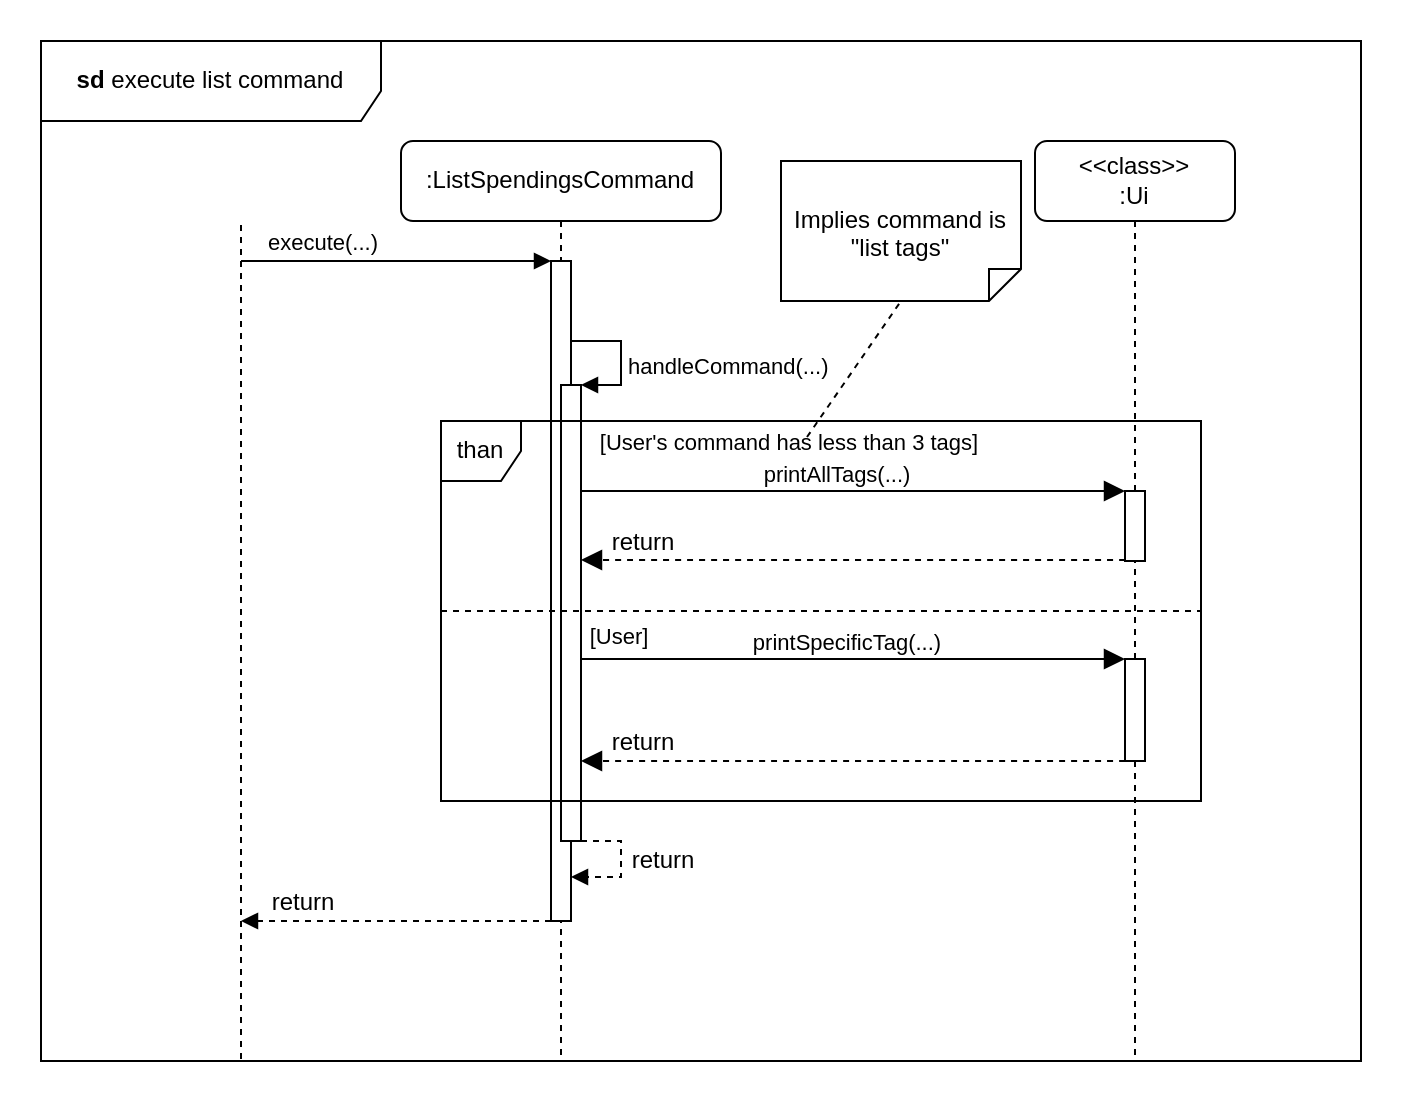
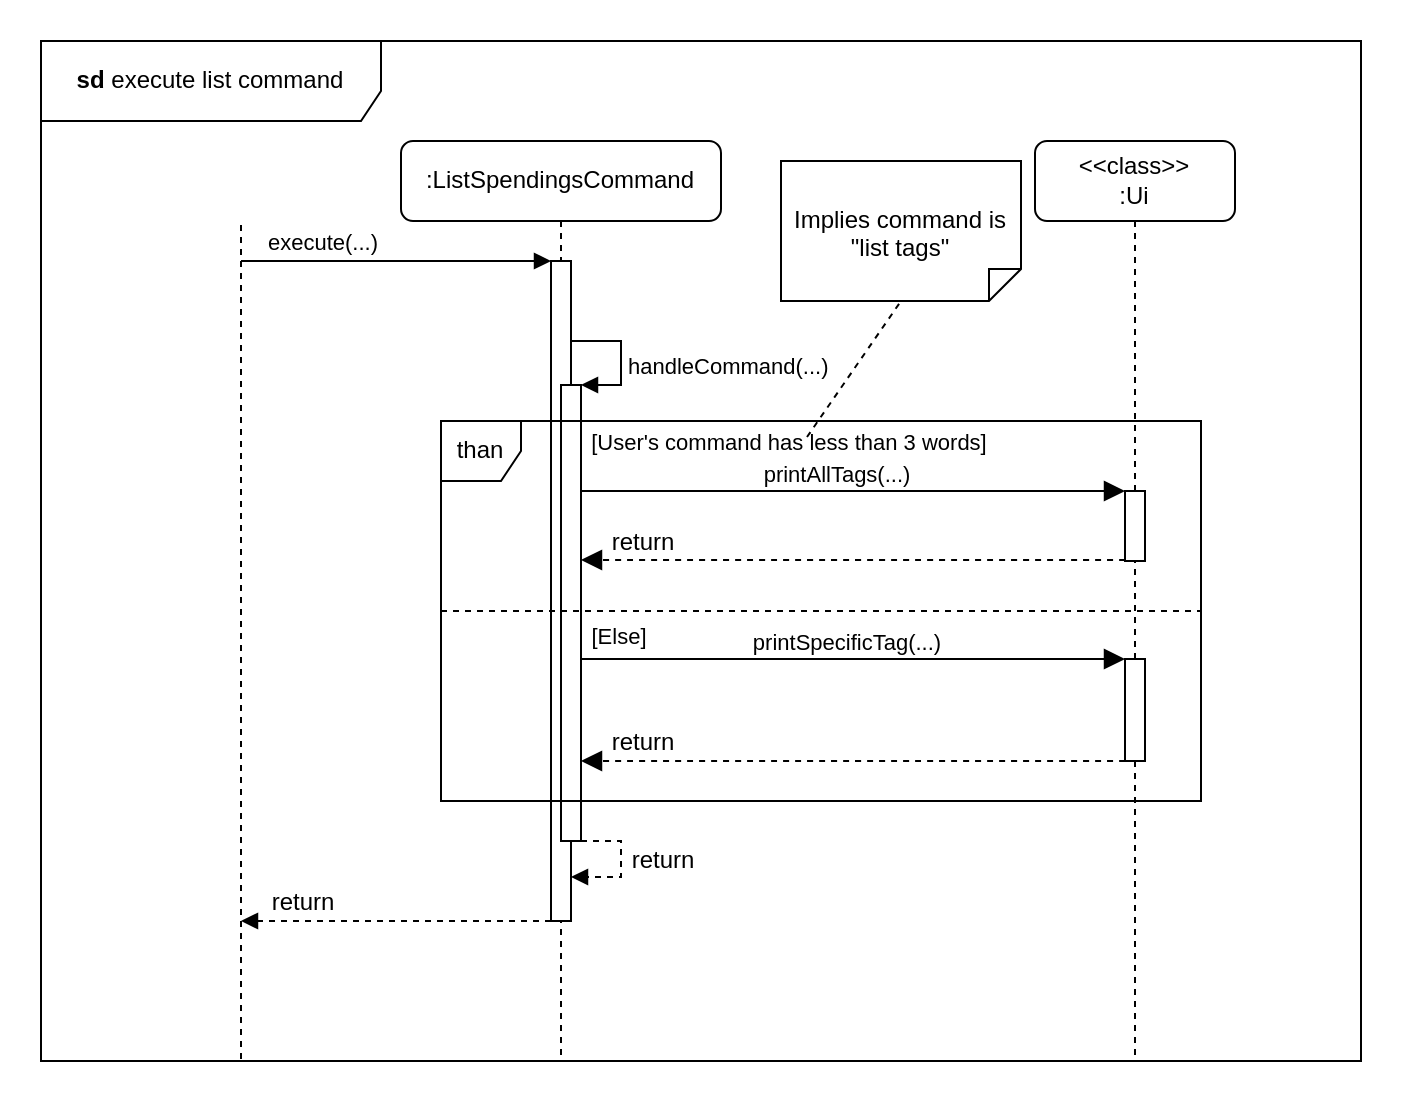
(790, 439) -> (790, 439)
(620, 633) -> (620, 633)
